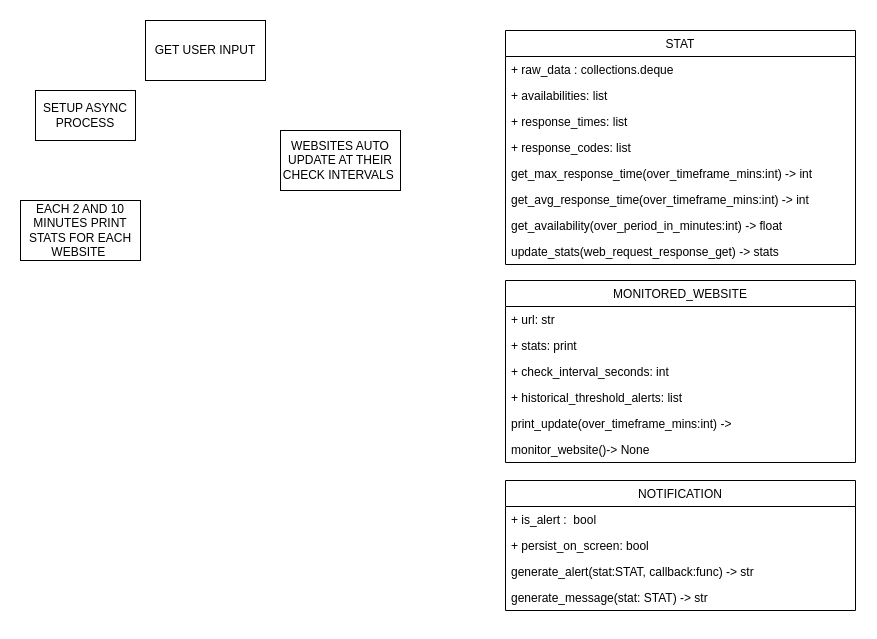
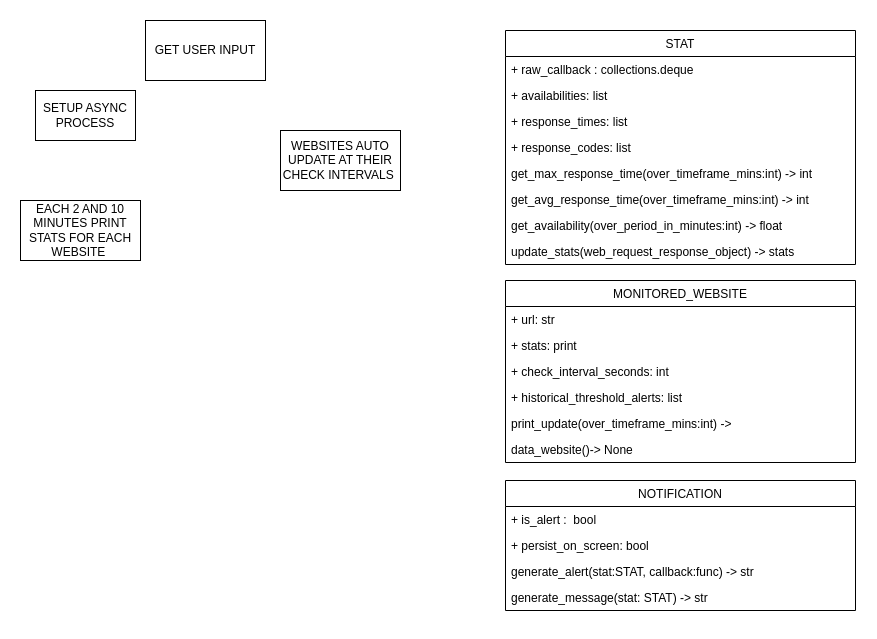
(599, 70) -> (610, 70)
(667, 252) -> (677, 252)
(587, 450) -> (578, 450)
